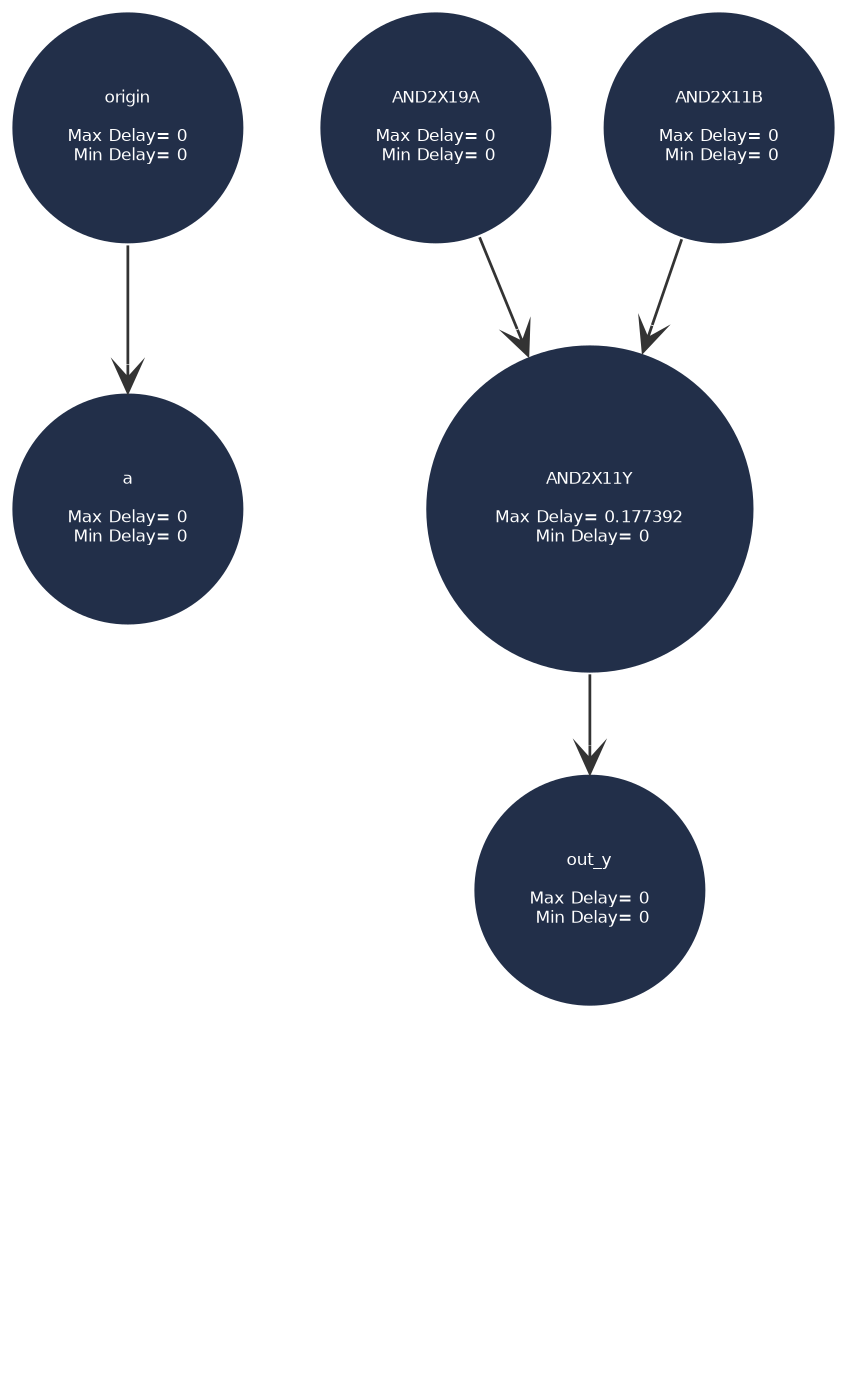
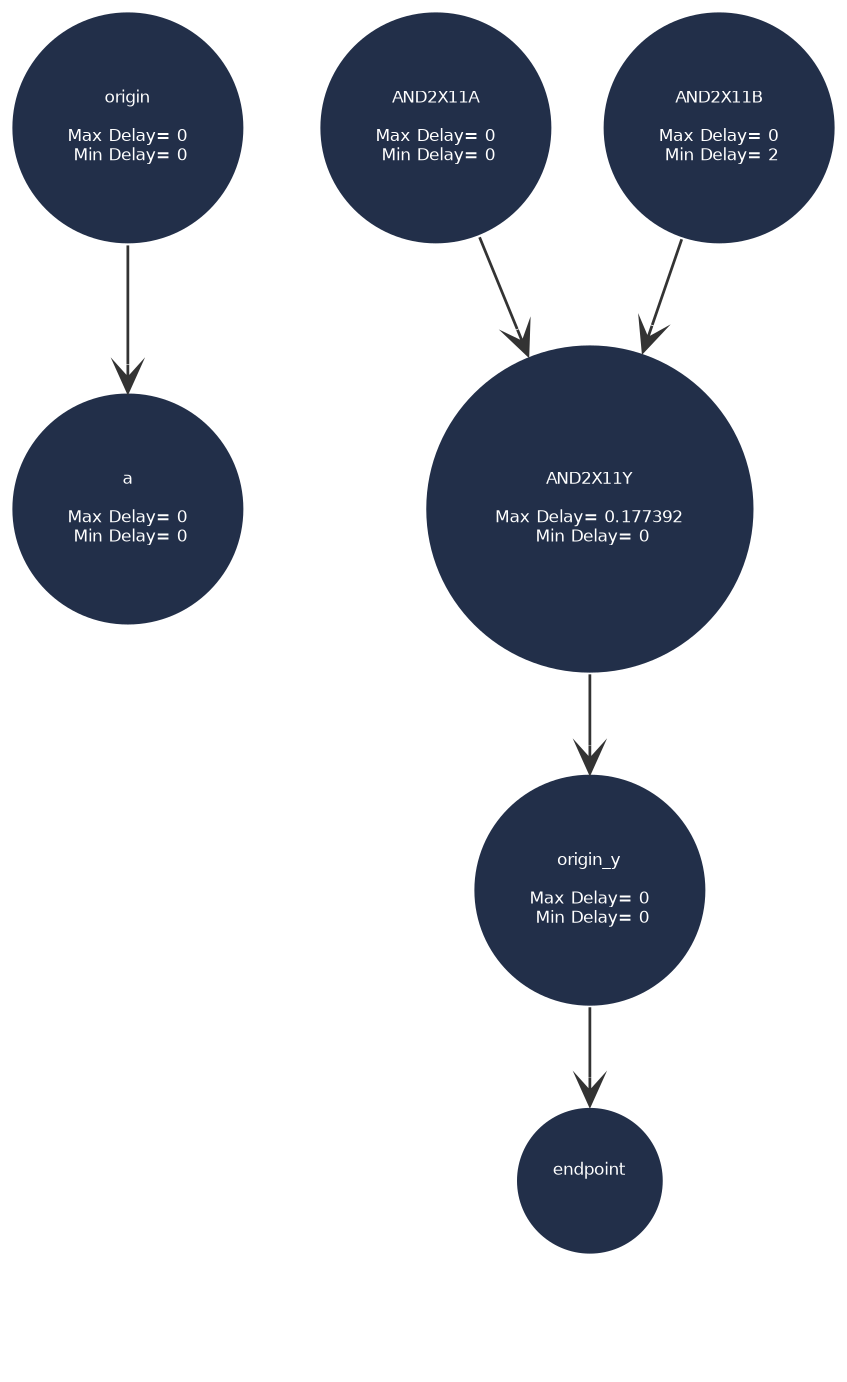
(436, 128) -> (436, 128)
(719, 128) -> (719, 128)
(590, 890) -> (590, 890)
none -> (590, 1181)
